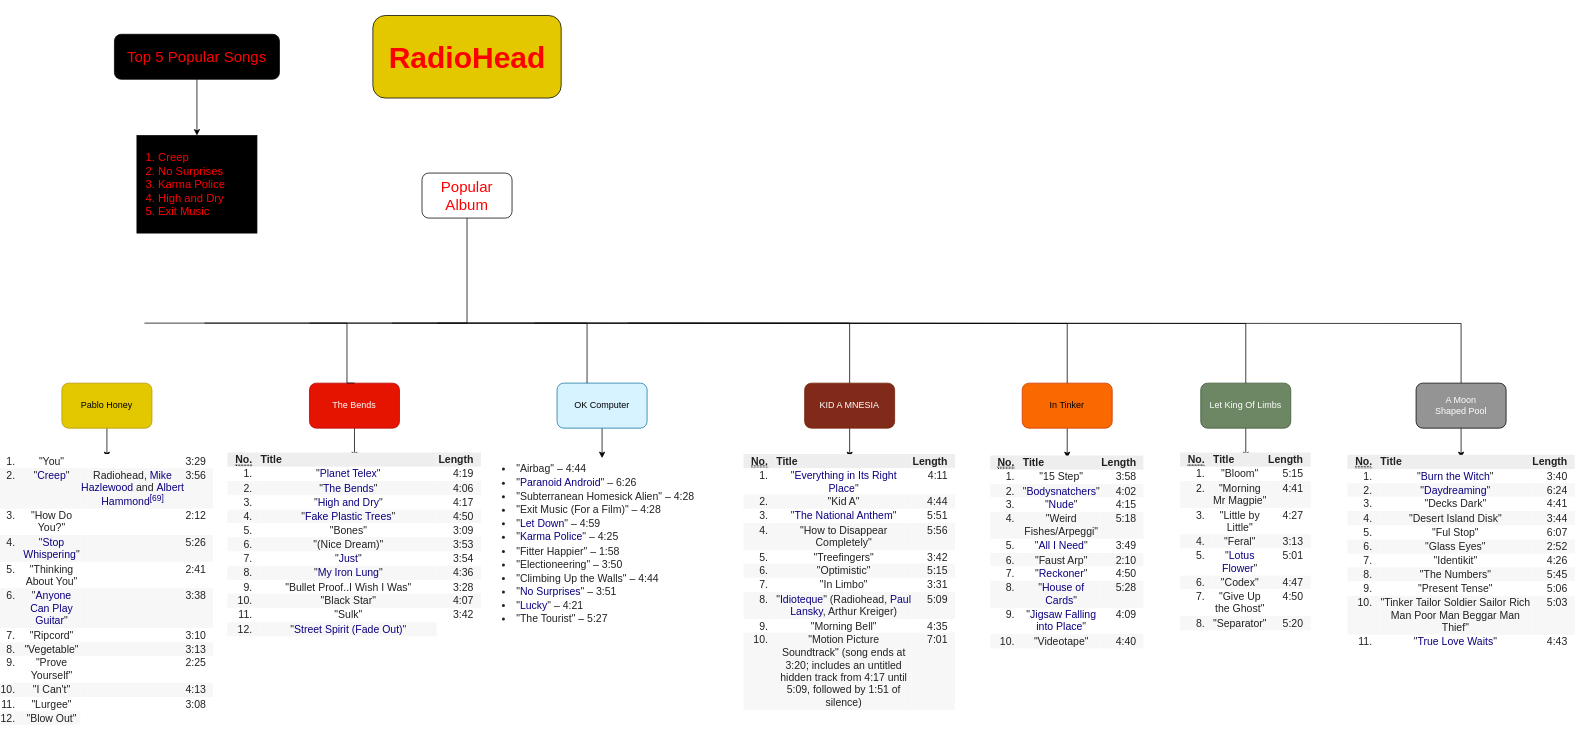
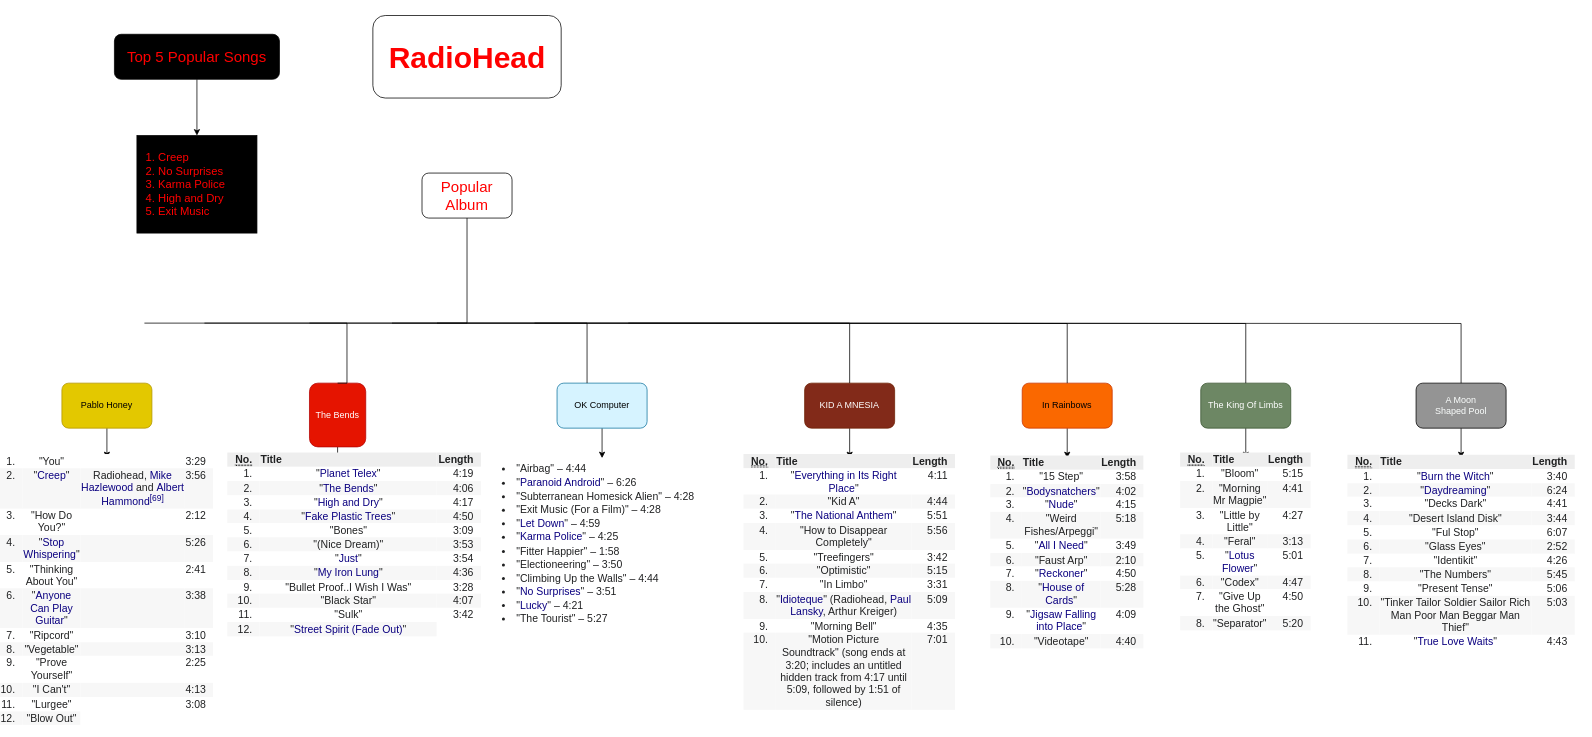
(467, 57) -> (467, 57)
(354, 405) -> (338, 415)
(1067, 405) -> (1067, 405)
(1245, 405) -> (1245, 405)
